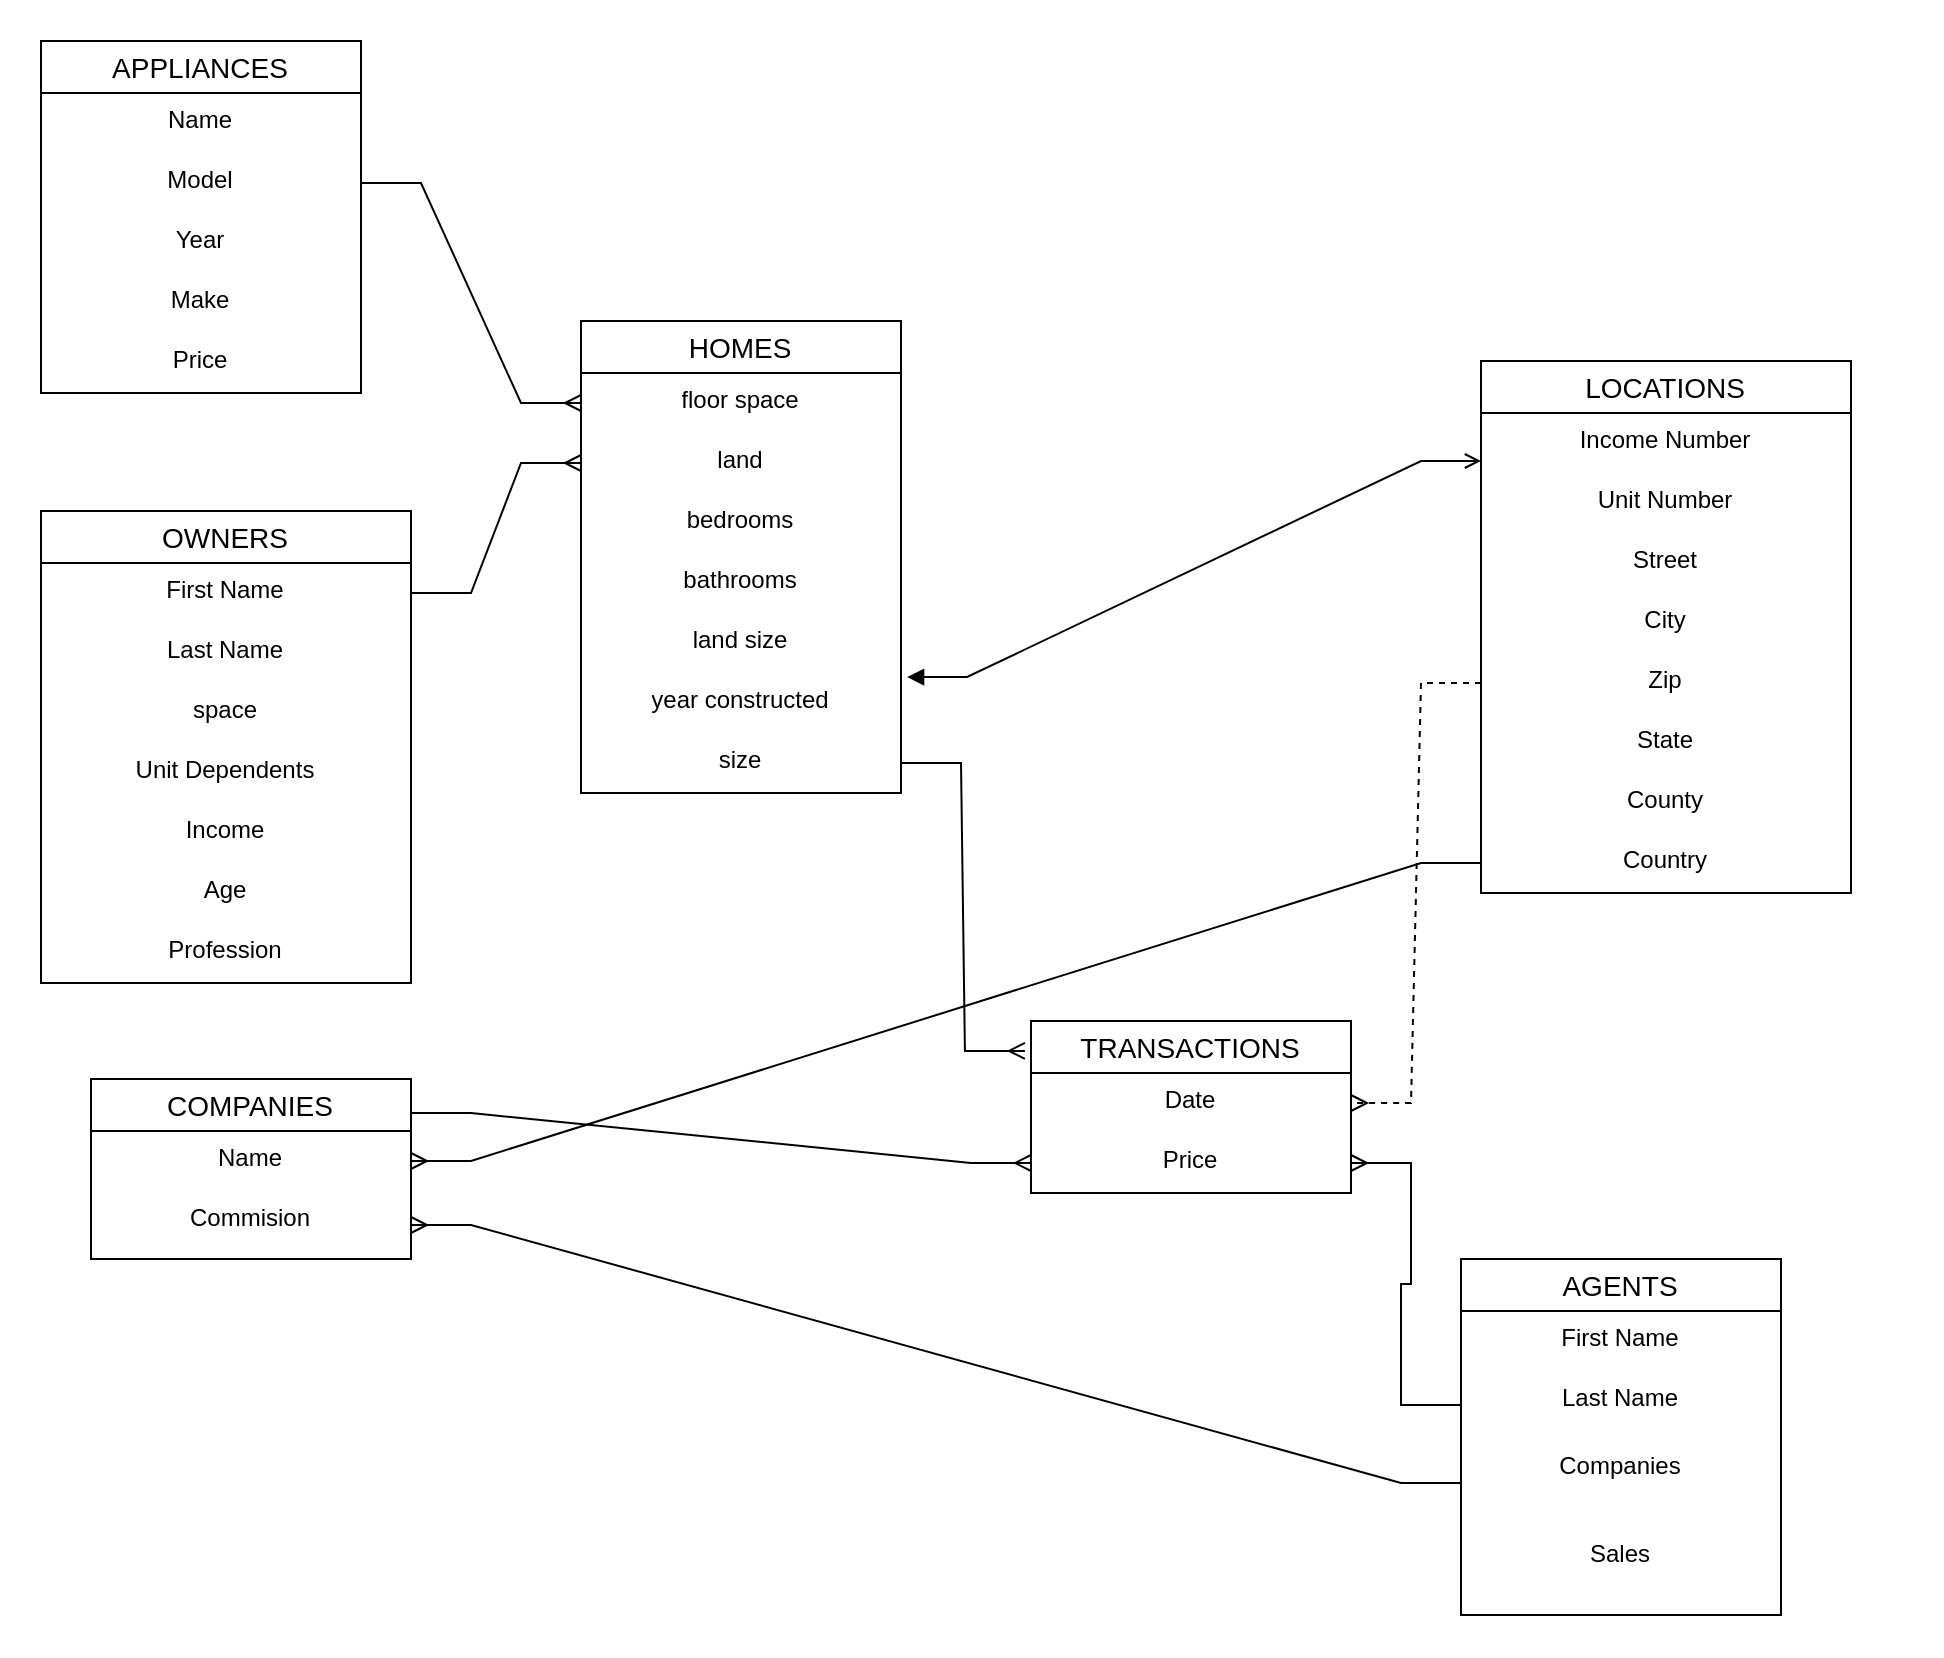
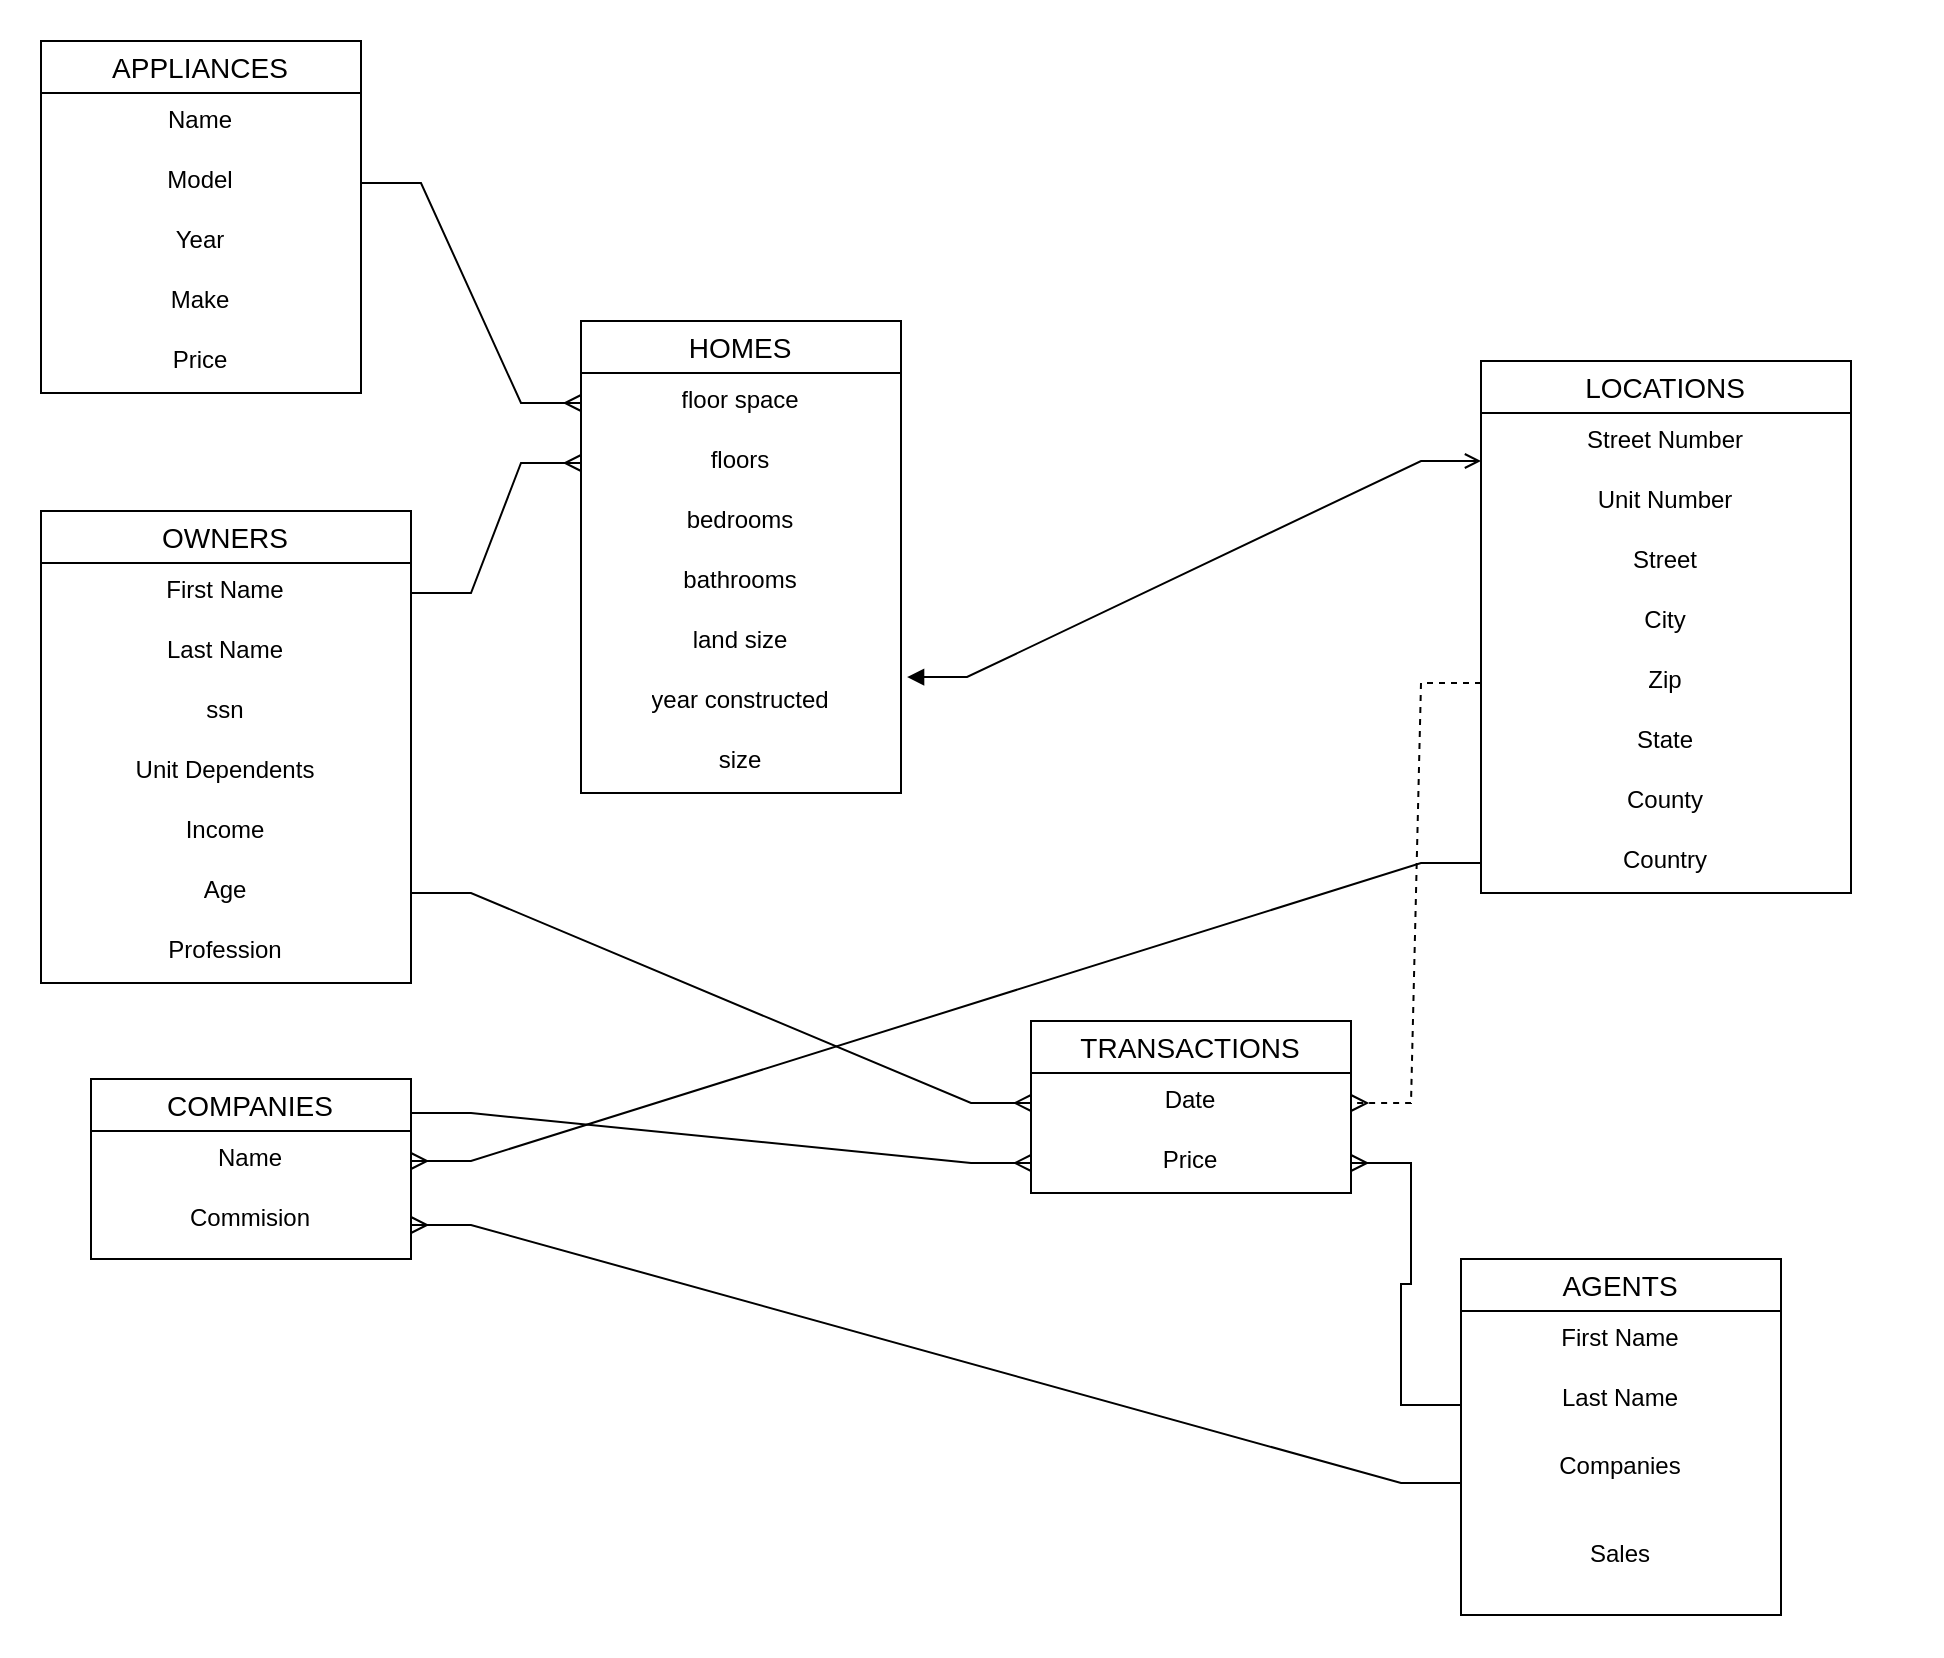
(1666, 441) -> (1666, 441)
(741, 461) -> (741, 461)
(226, 711) -> (226, 711)
(963, 908) -> none
none -> (625, 958)
